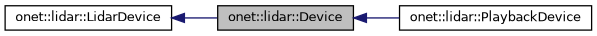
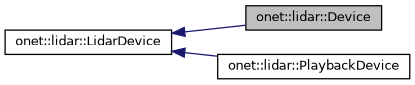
(383, 18) -> (201, 54)
